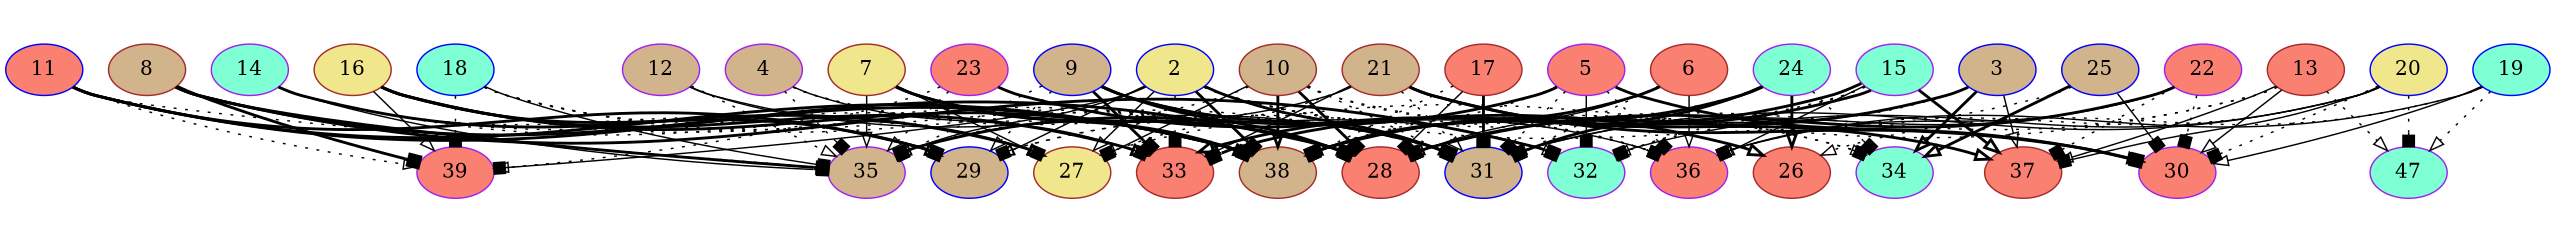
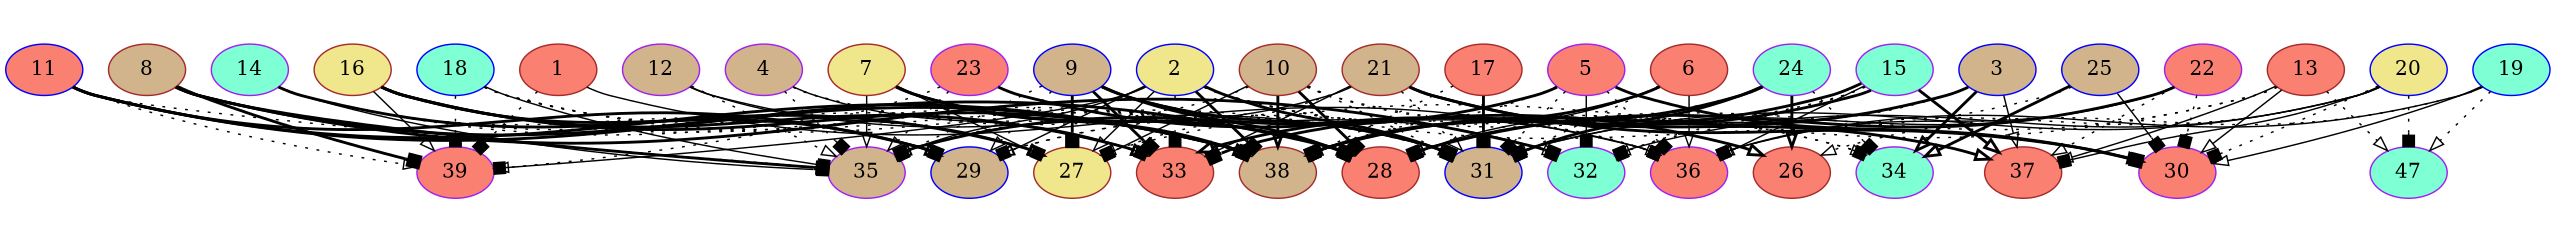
none -> (558, 70)
none -> (1072, 114)
(1437, 116) -> none
(2119, 118) -> (2119, 118)
